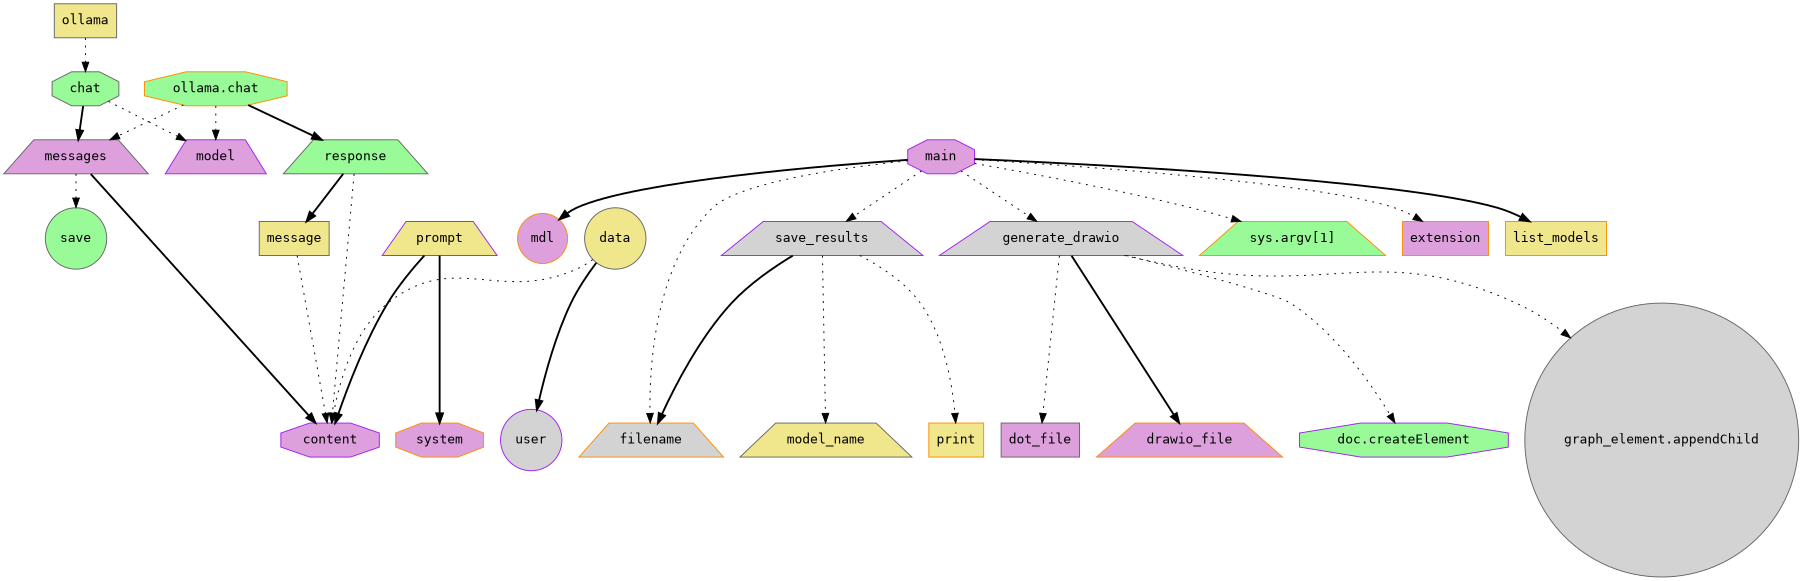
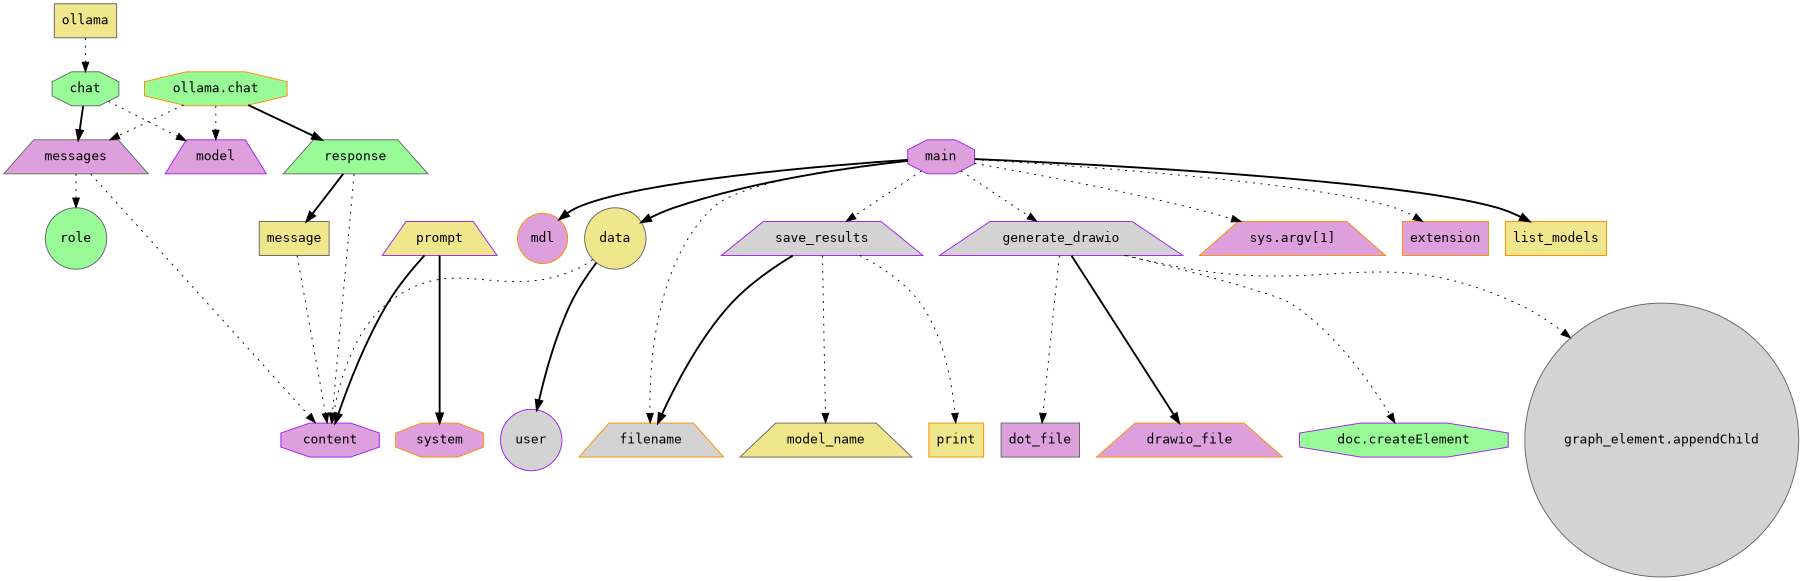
none -> (725, 193)
(76, 238) -> (76, 238)
(1292, 238) -> (1292, 238)
(200, 295) -> (200, 295)
